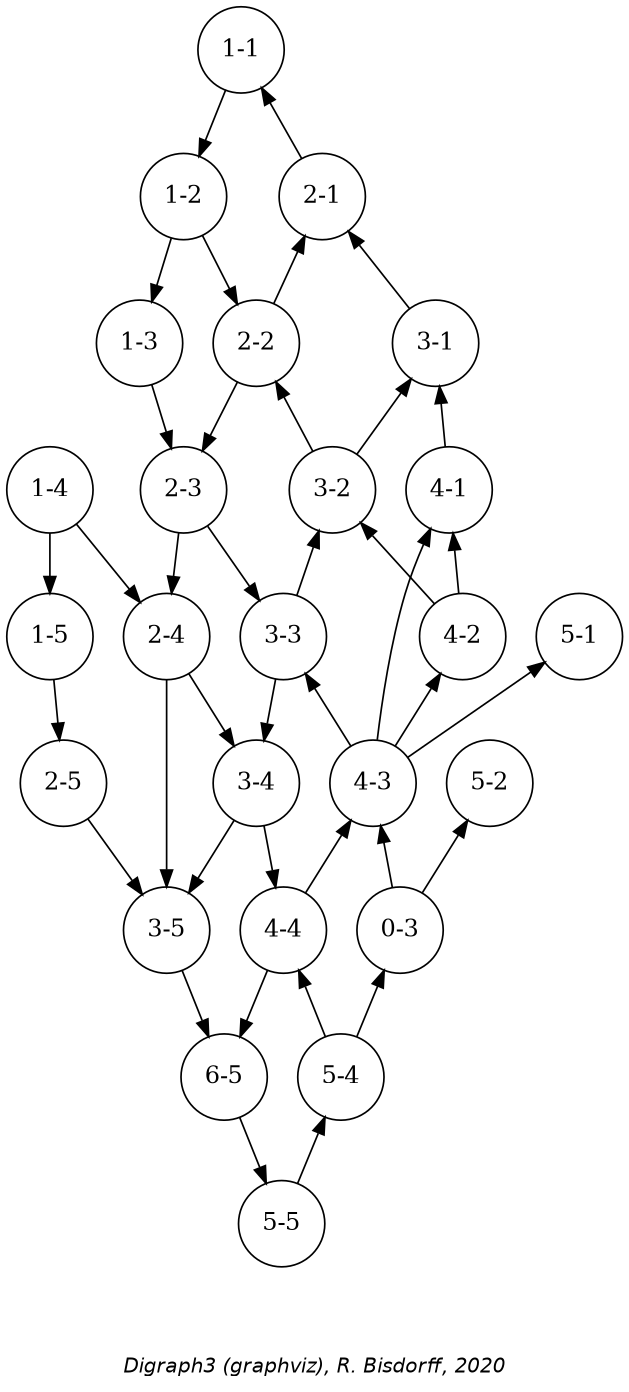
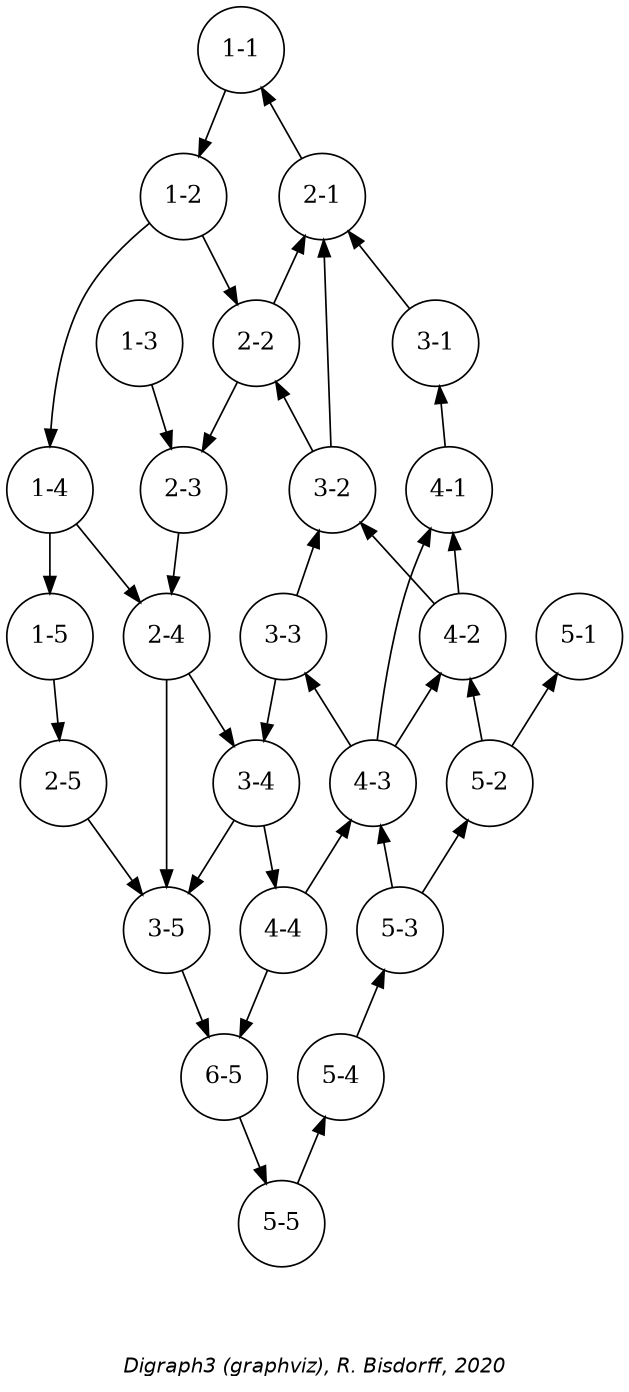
(164, 262) -> (76, 314)
(379, 424) -> (328, 352)
(229, 556) -> none
(469, 715) -> (530, 717)
none -> (478, 718)
(400, 930) -> (400, 930)
(315, 1012) -> none
